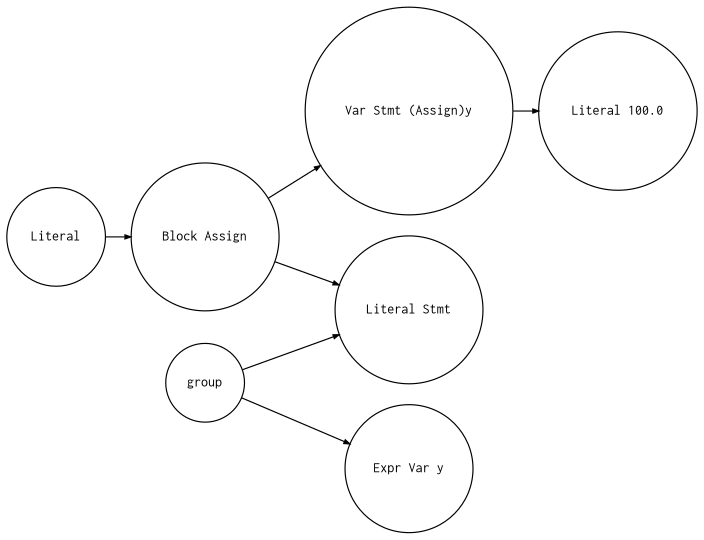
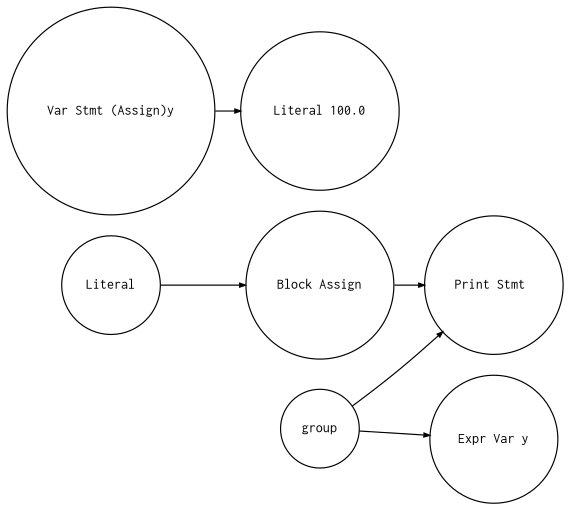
(292, 184) -> none
(409, 310) -> (494, 285)
